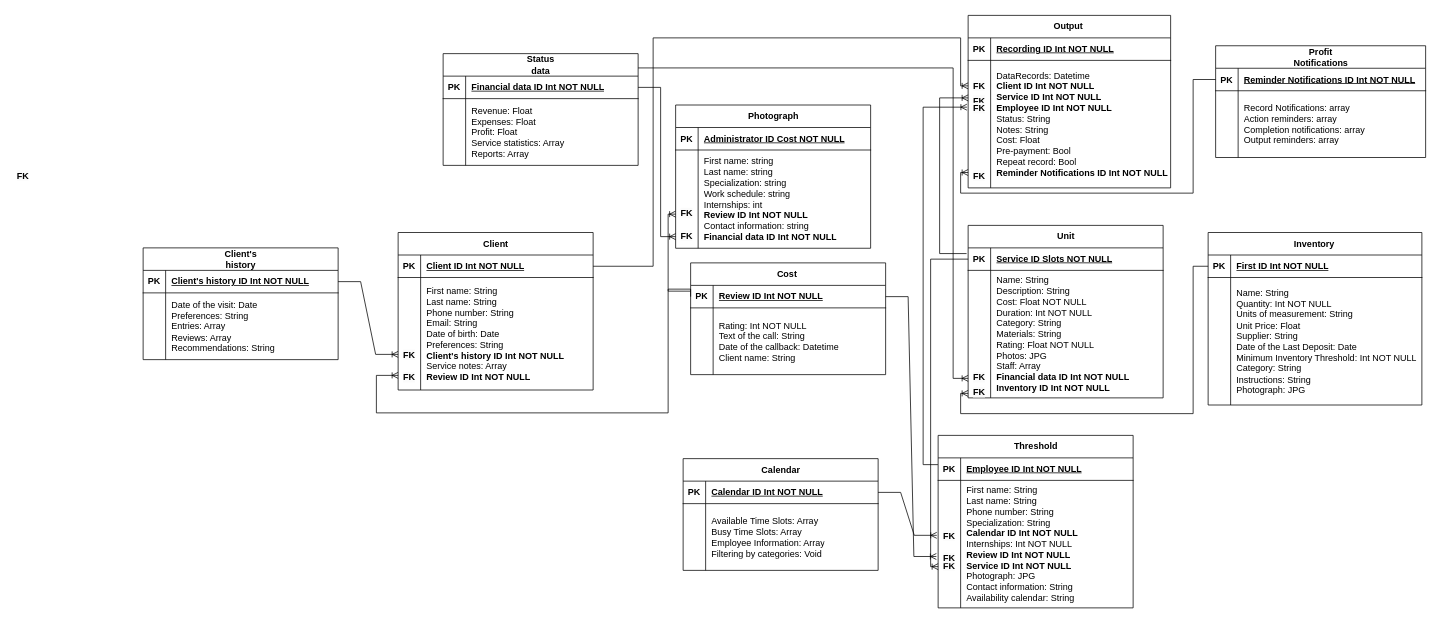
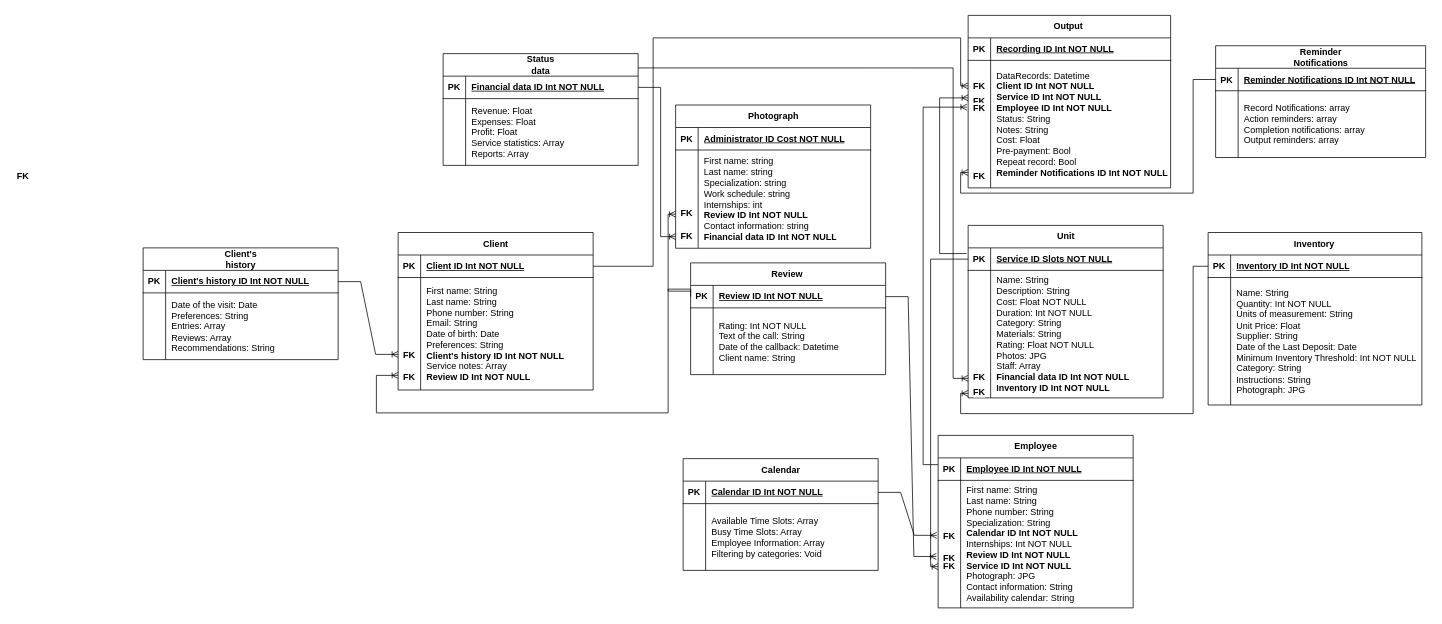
(1321, 57) -> (1321, 57)
(1285, 267) -> (1296, 267)
(788, 274) -> (788, 274)
(1036, 447) -> (1036, 447)
